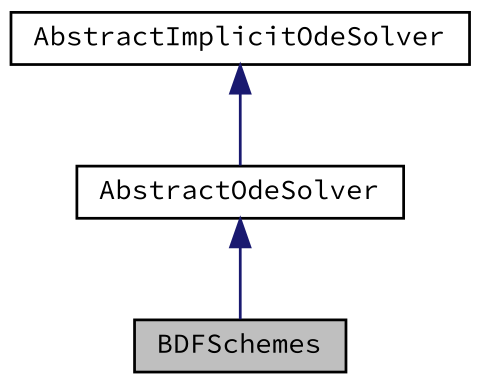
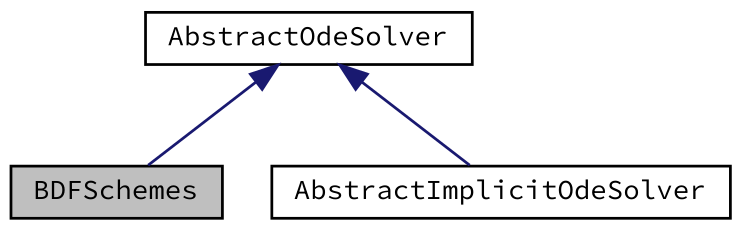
(240, 130) -> (416, 124)
